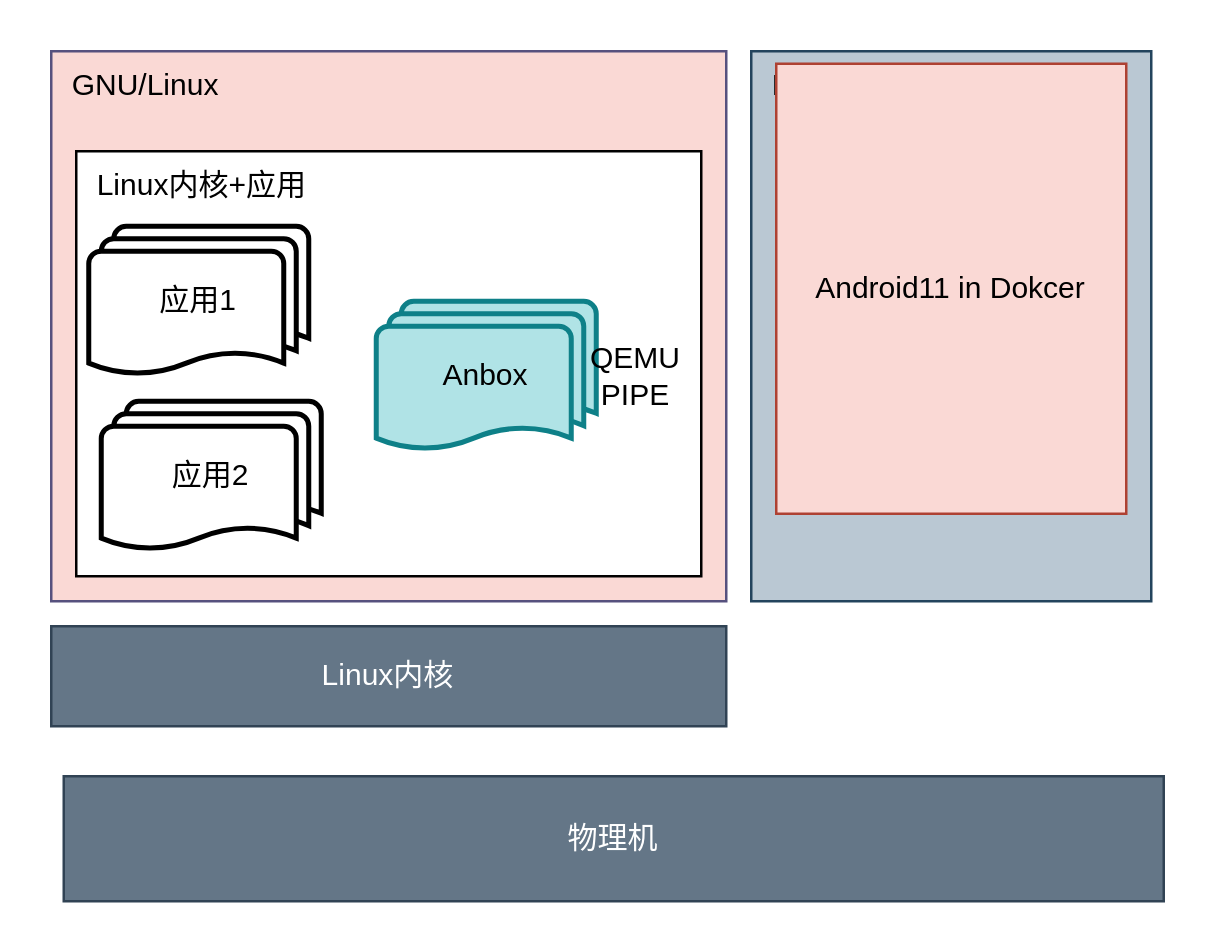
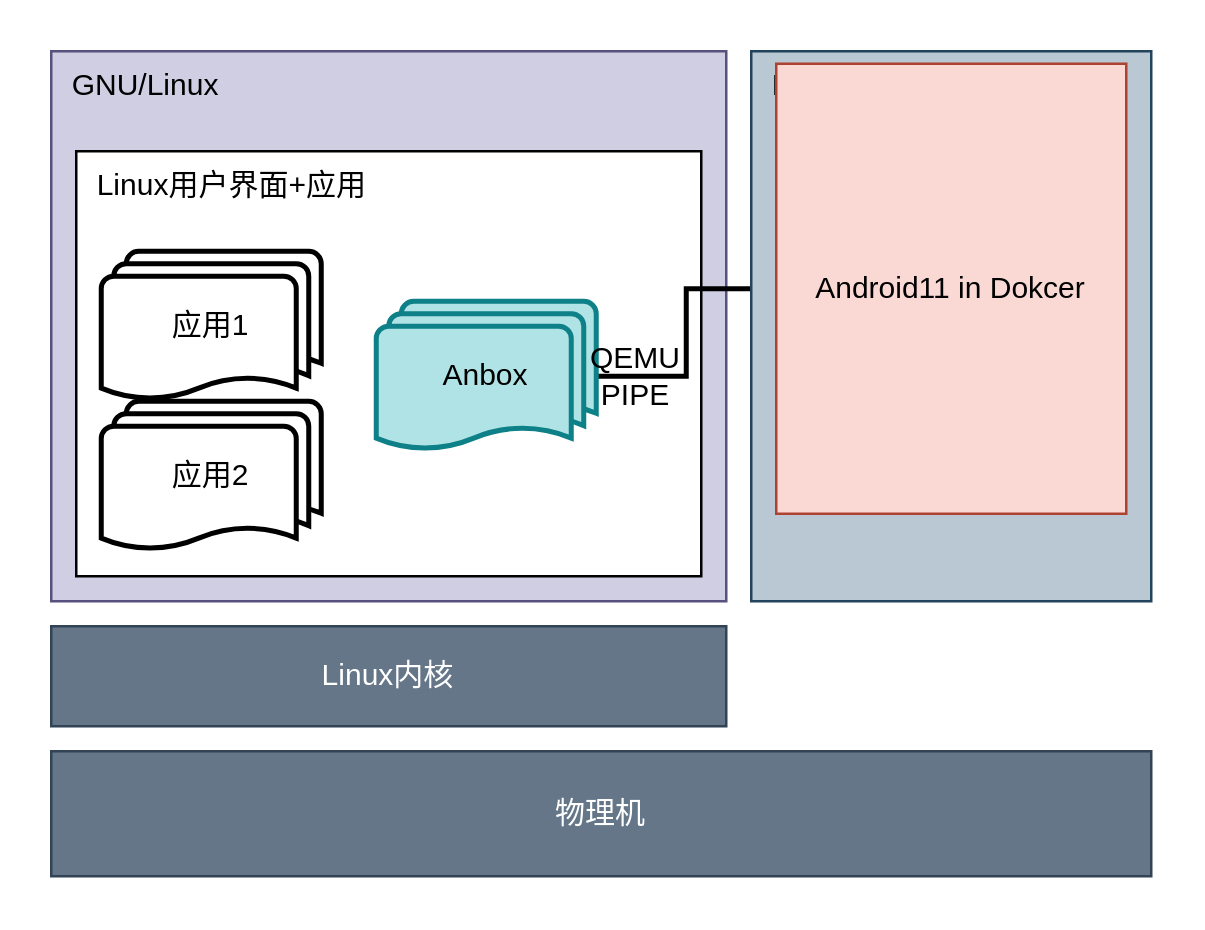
(128, 87) -> (128, 87)
(188, 187) -> (218, 187)
(199, 301) -> (211, 326)
none -> (686, 345)
(614, 839) -> (601, 814)
